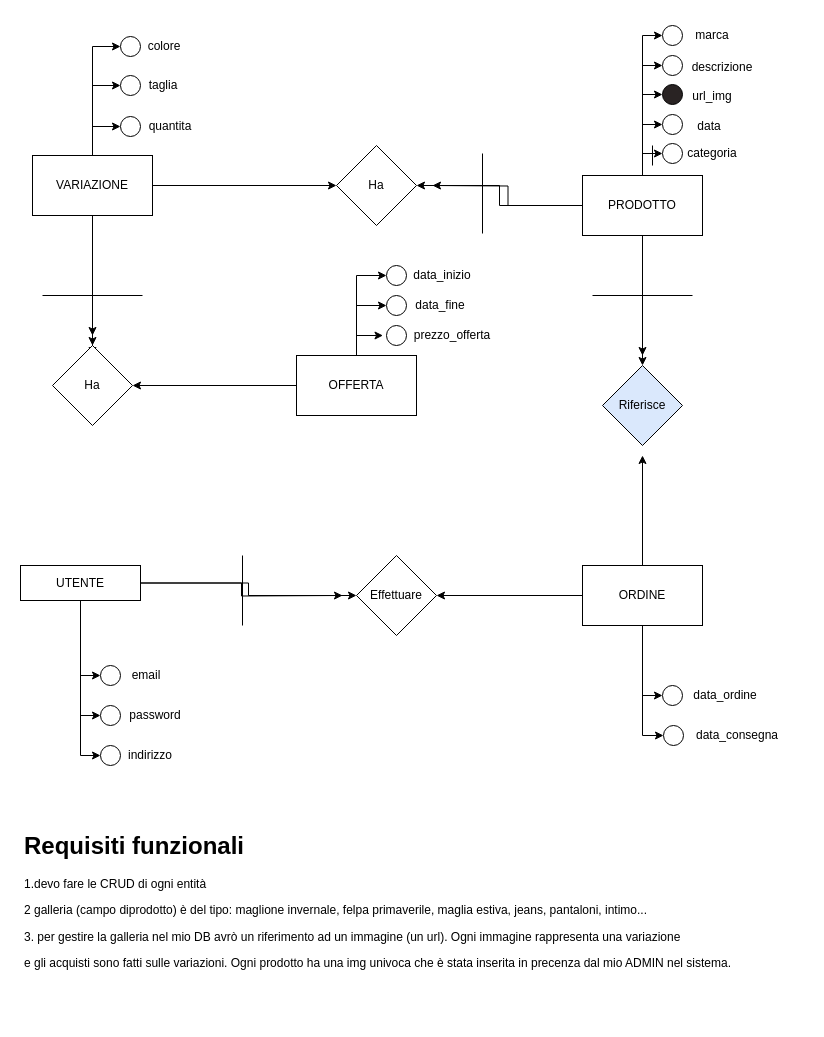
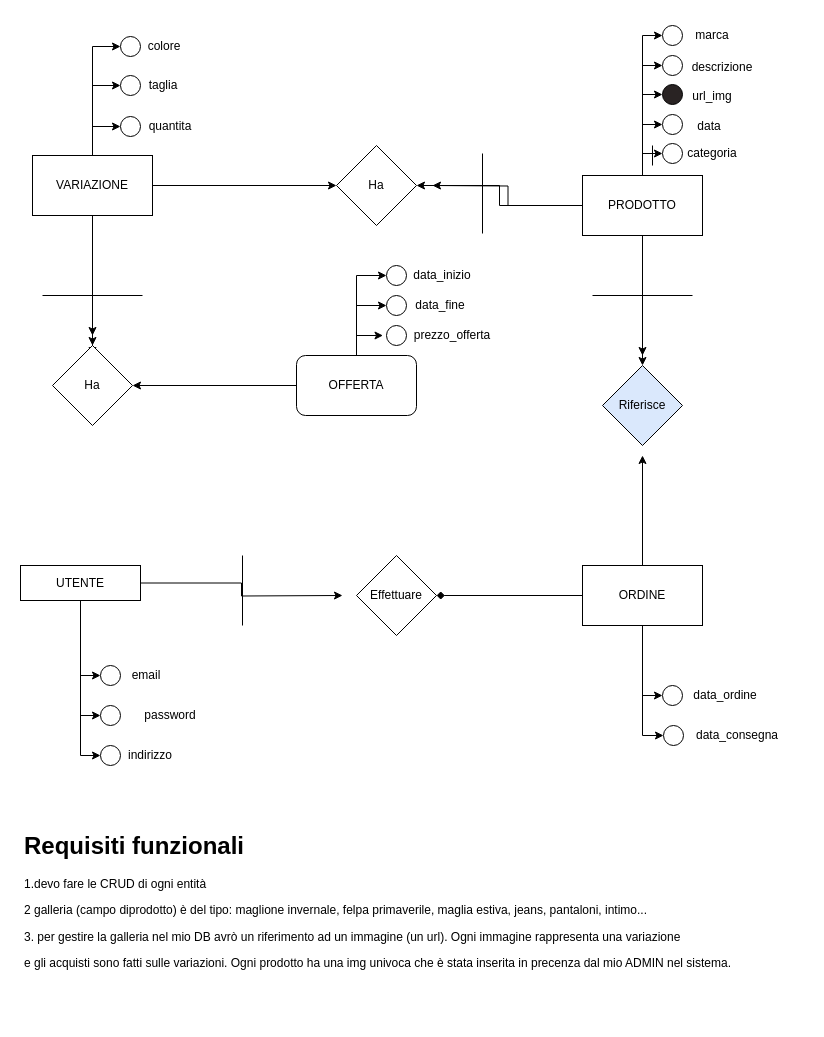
(357, 386) -> (357, 386)
(249, 586) -> none
(445, 596) -> (445, 596)
(156, 716) -> (171, 716)
